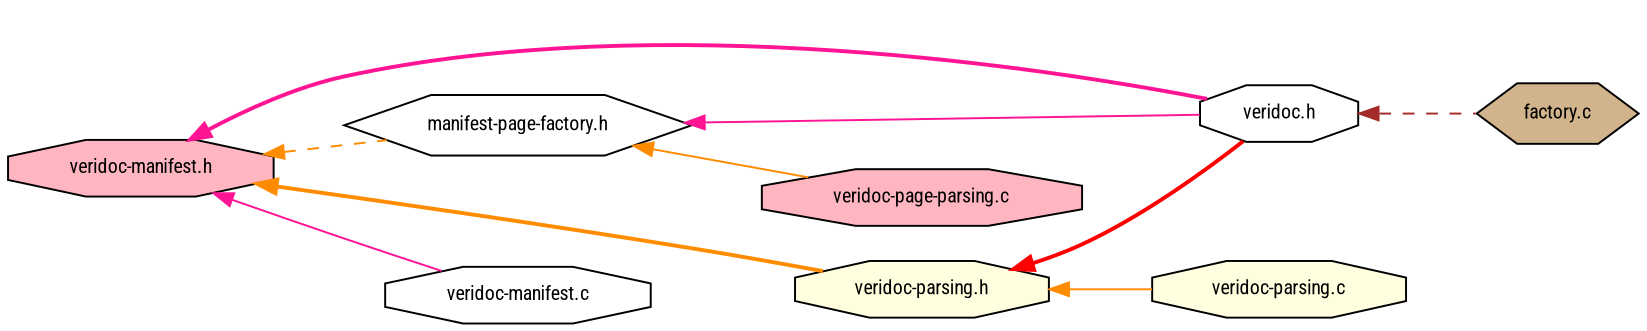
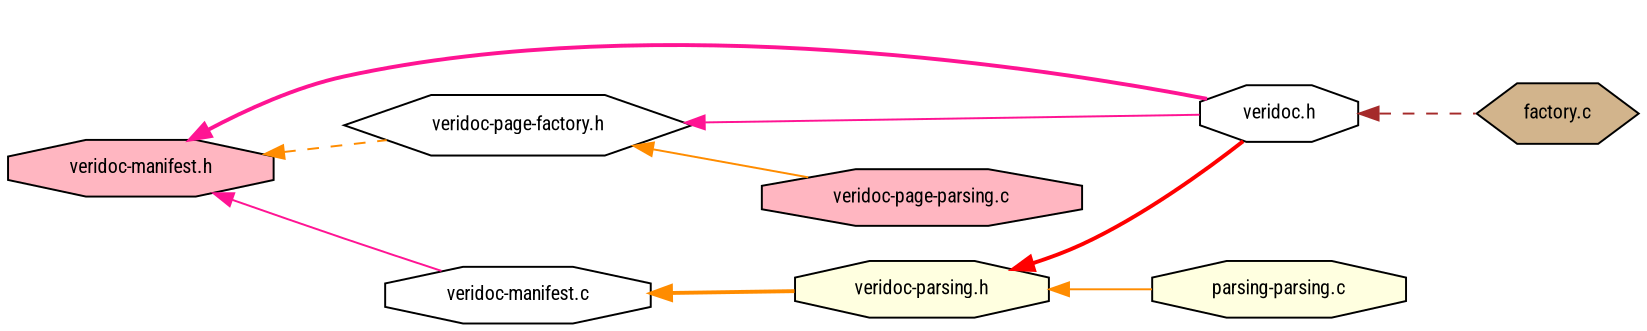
(518, 125) -> (518, 125)
(550, 226) -> (733, 292)
(1279, 289) -> (1279, 289)
